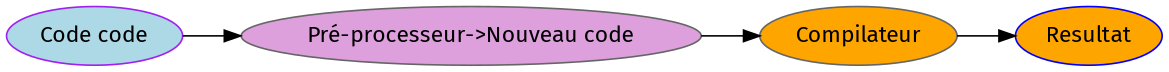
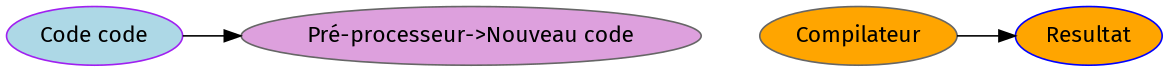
(722, 36) -> none
